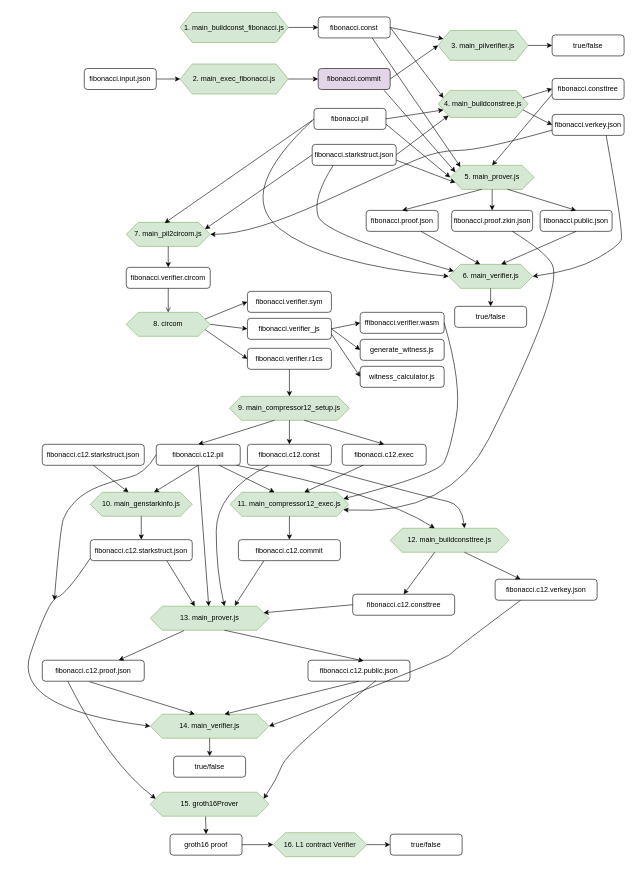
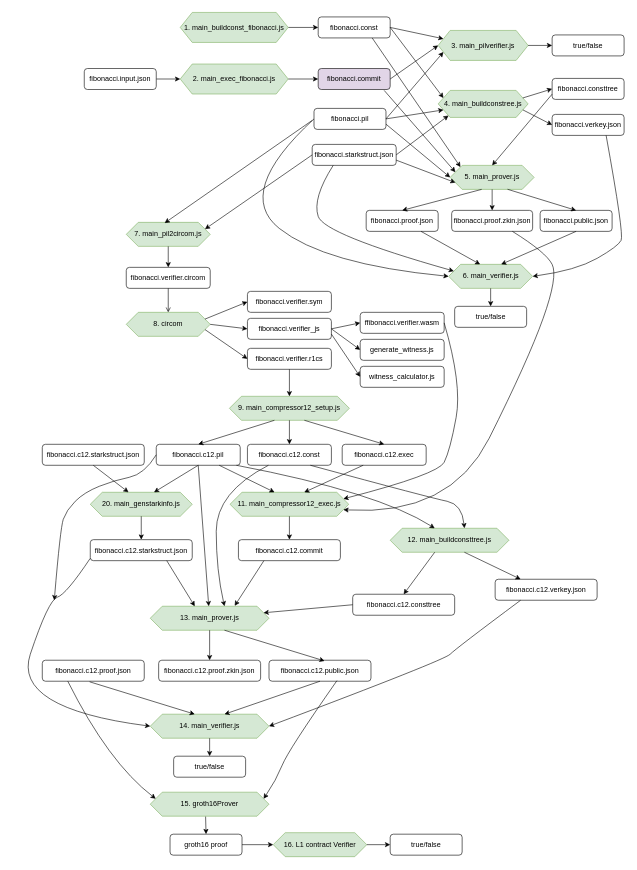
none -> (415, 85)
(358, 186) -> none
(141, 504) -> (141, 504)
none -> (210, 643)
(152, 645) -> none
none -> (210, 671)
(359, 671) -> (320, 671)
